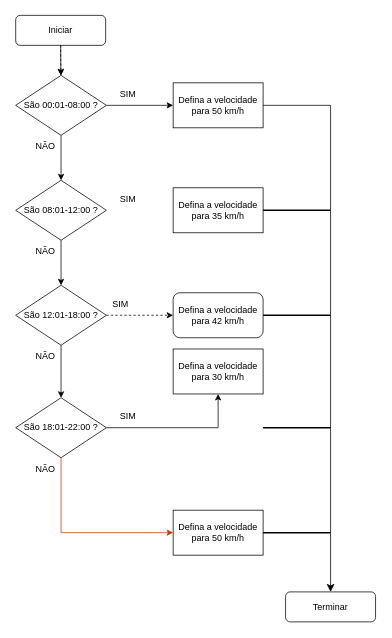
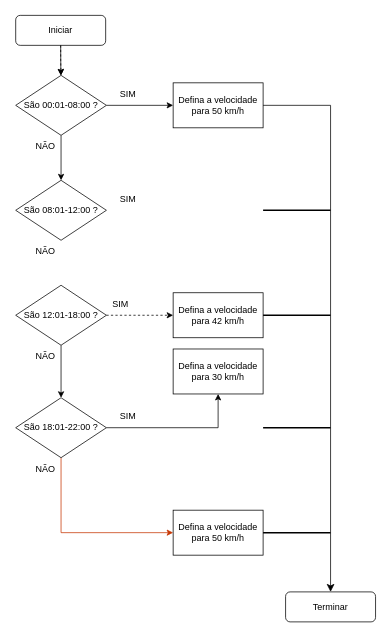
(218, 210) -> none
(61, 279) -> none
(218, 315) -> (218, 315)
